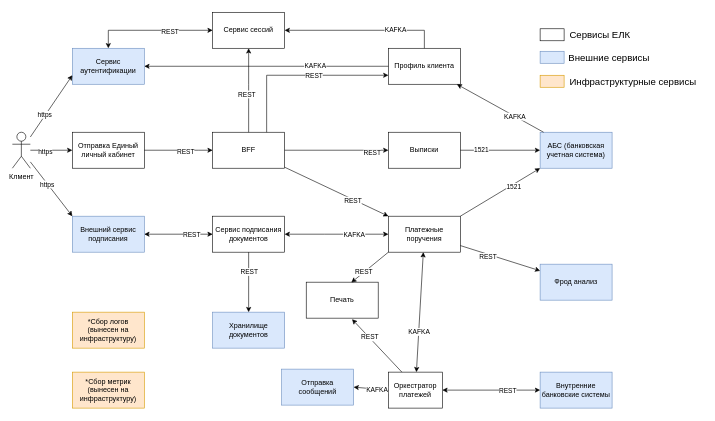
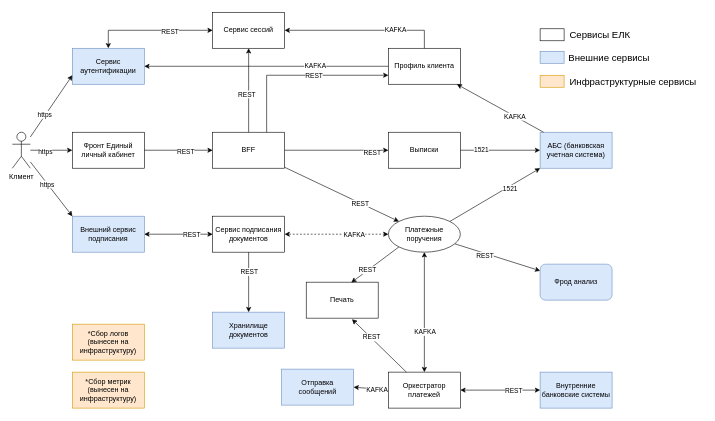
(108, 150) -> (108, 150)
(317, 234) -> (317, 234)
(425, 234) -> (425, 234)
(576, 282) -> (576, 282)
(108, 330) -> (108, 342)
(416, 390) -> (425, 390)
